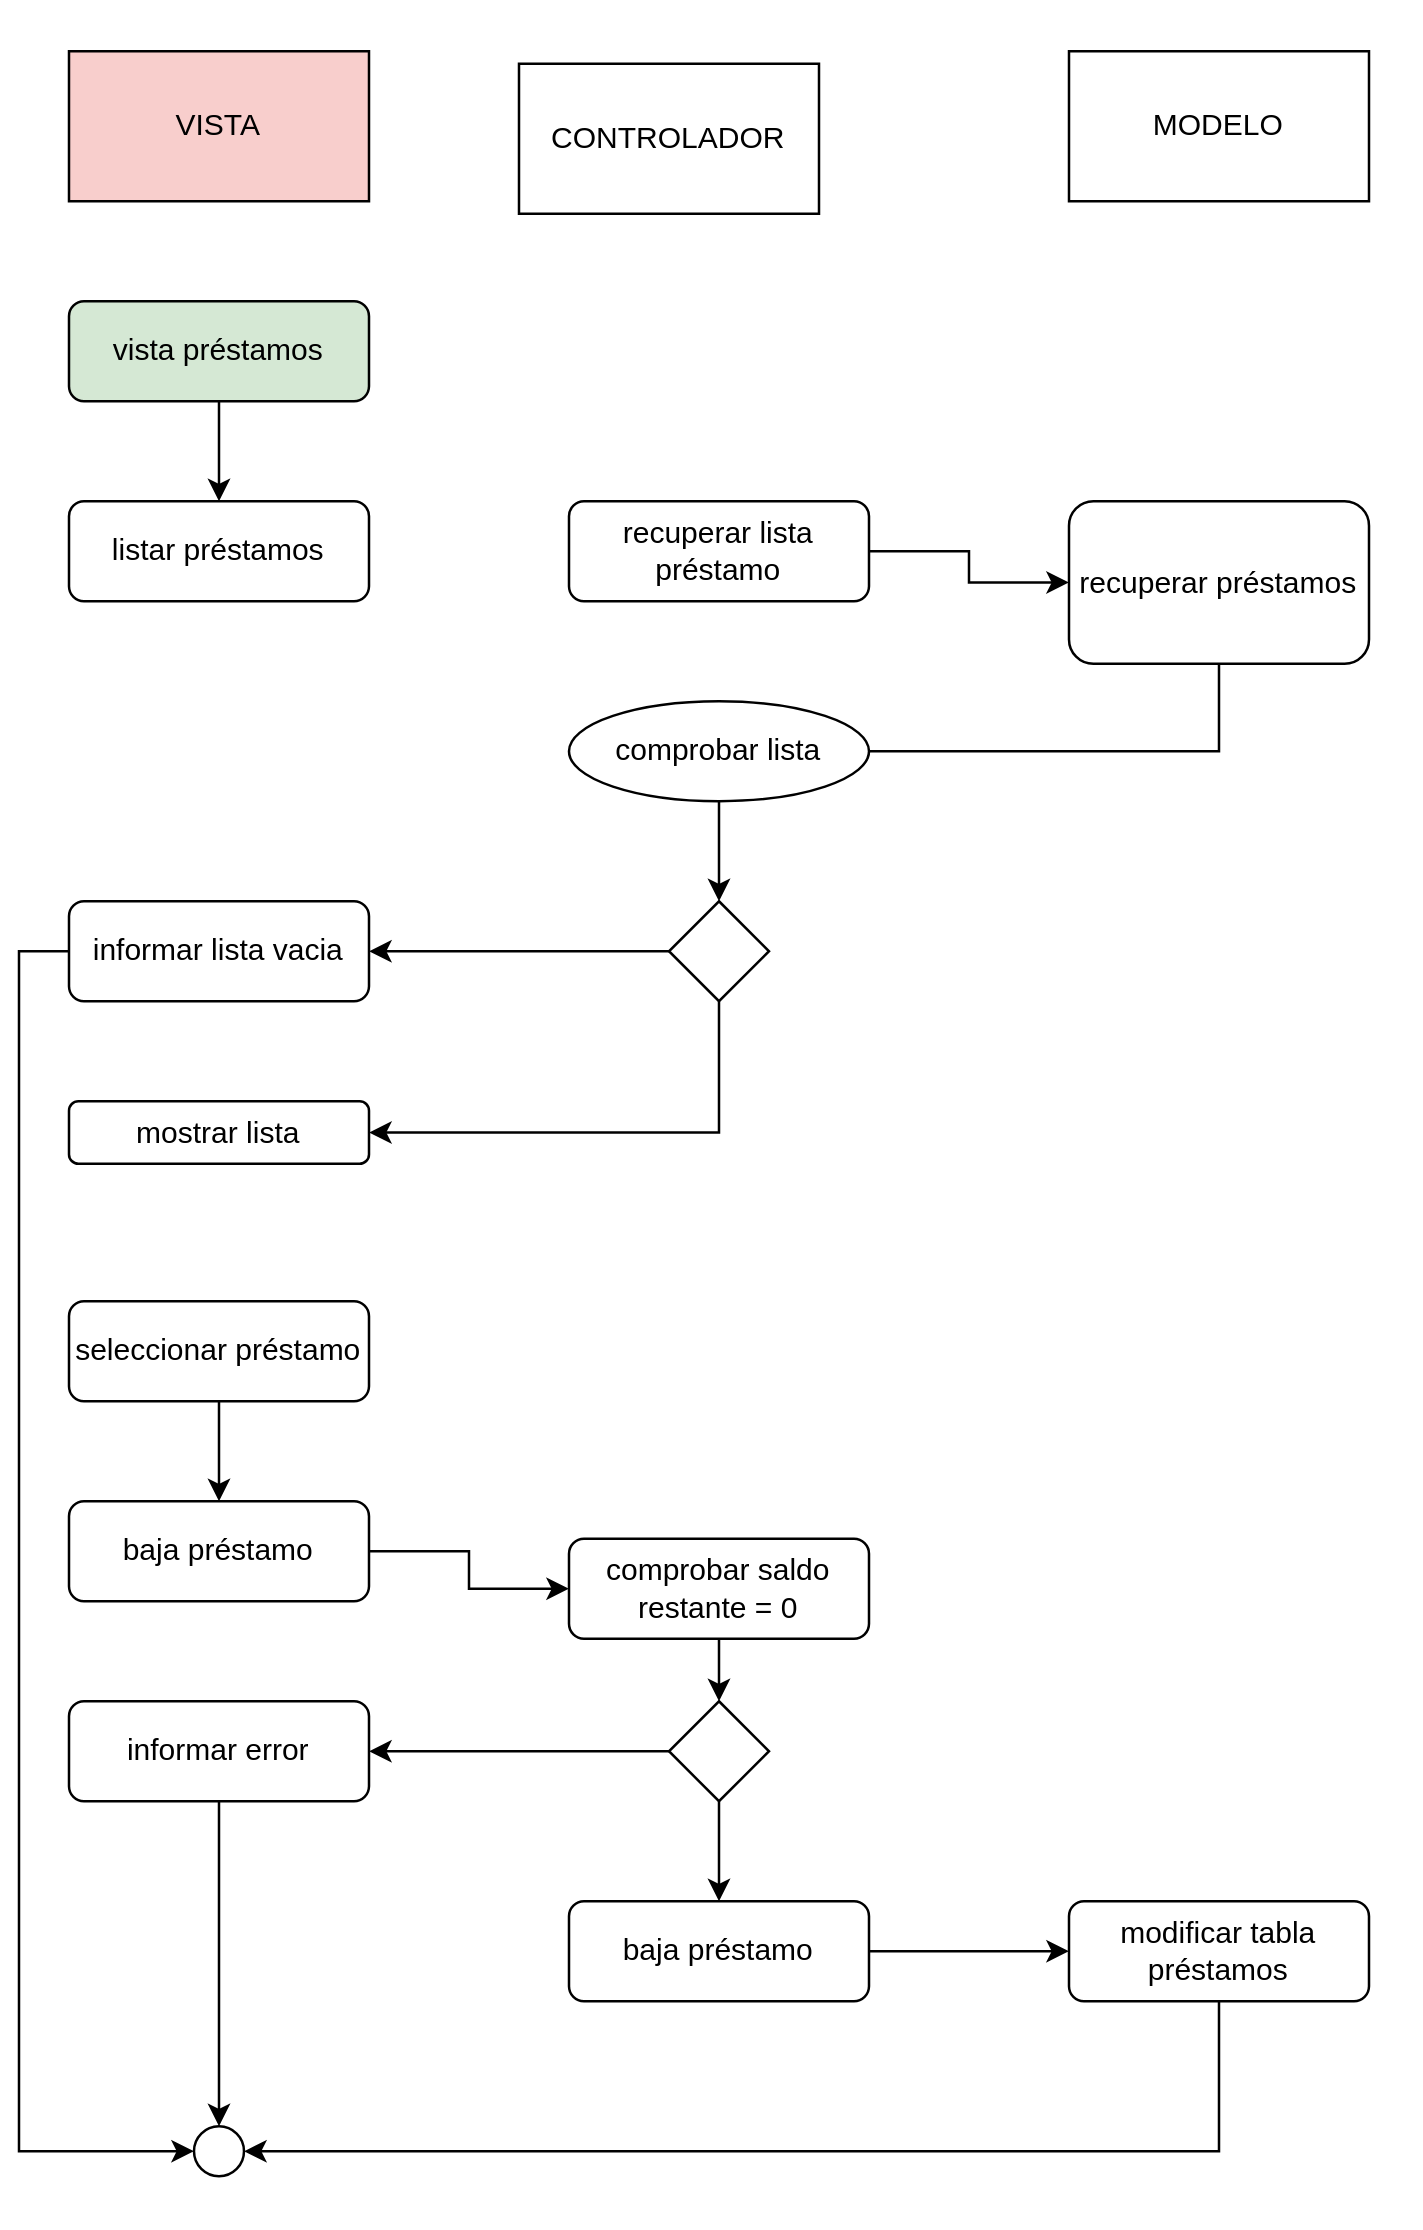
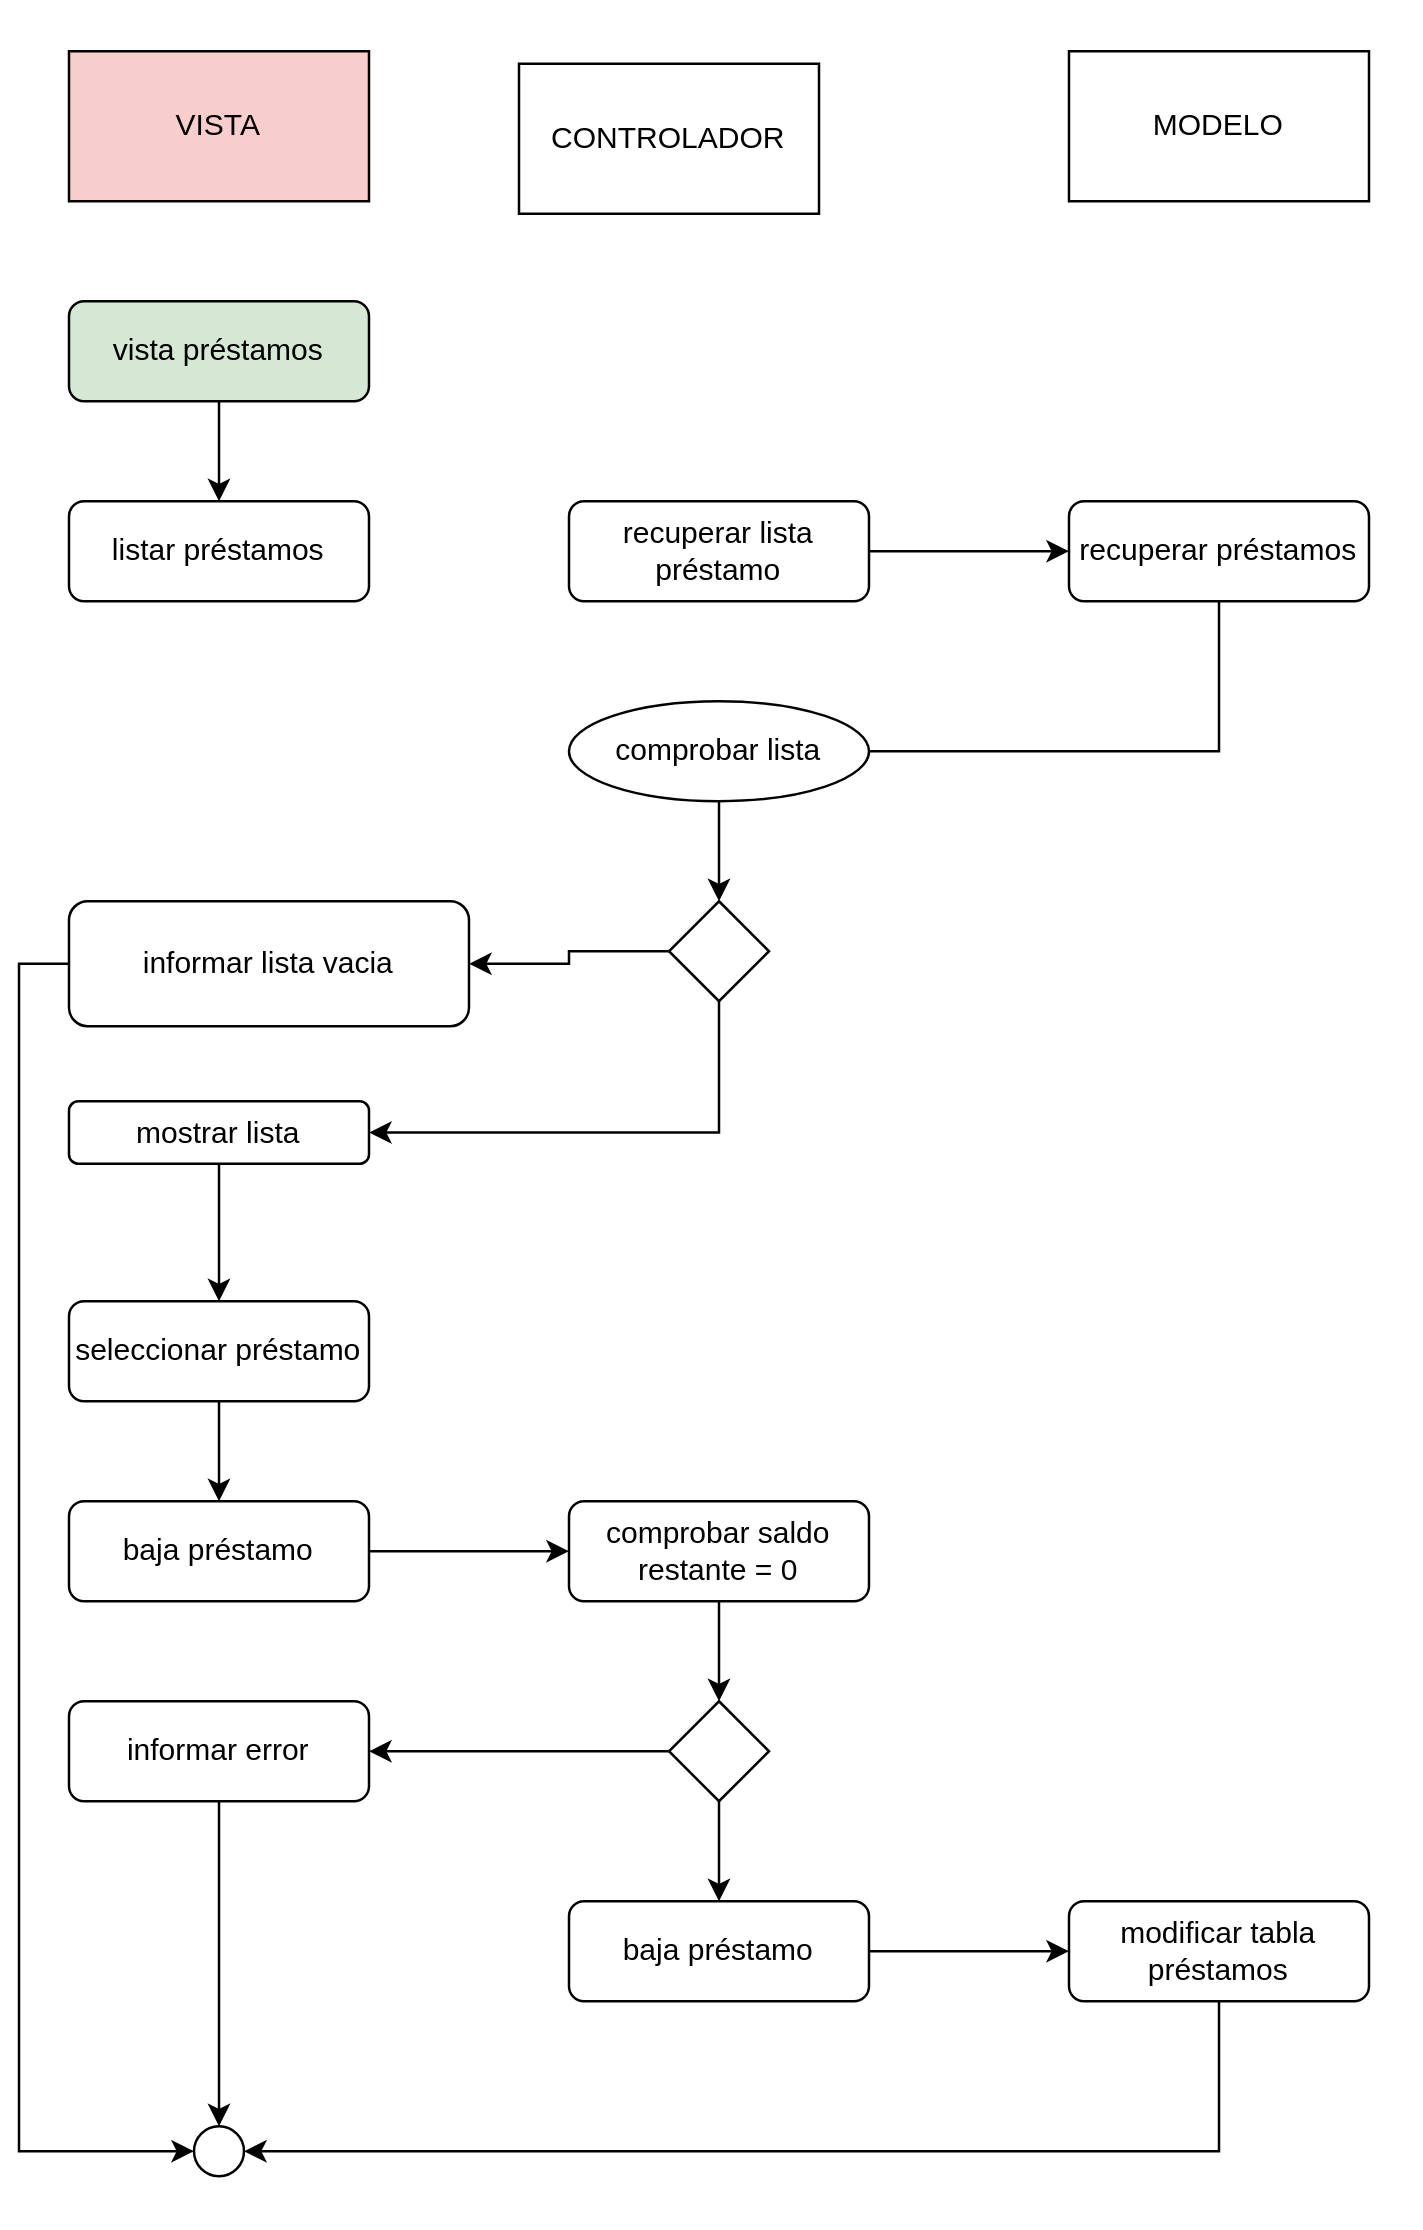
(1219, 583) -> (1219, 551)
(219, 951) -> (269, 964)
none -> (219, 1224)
(719, 1589) -> (719, 1551)
